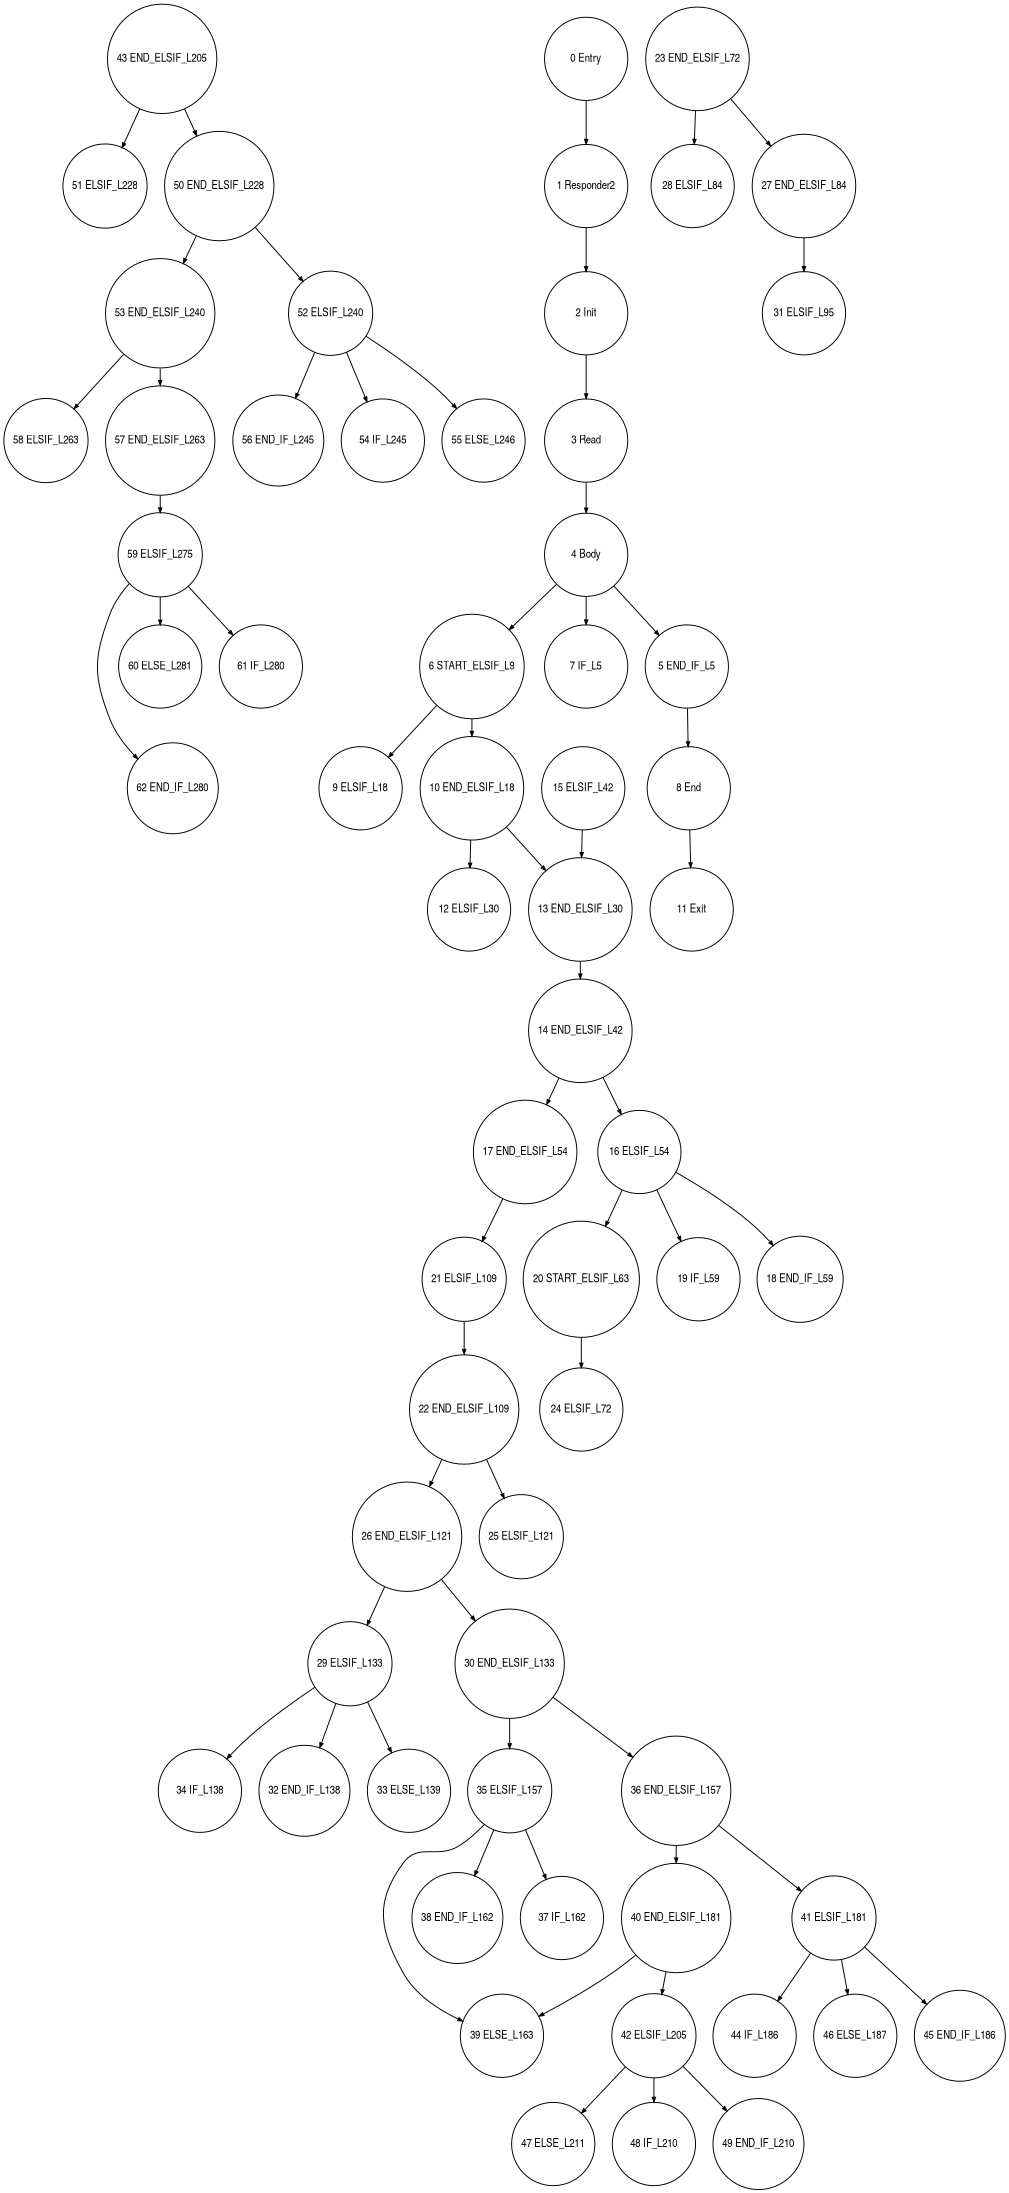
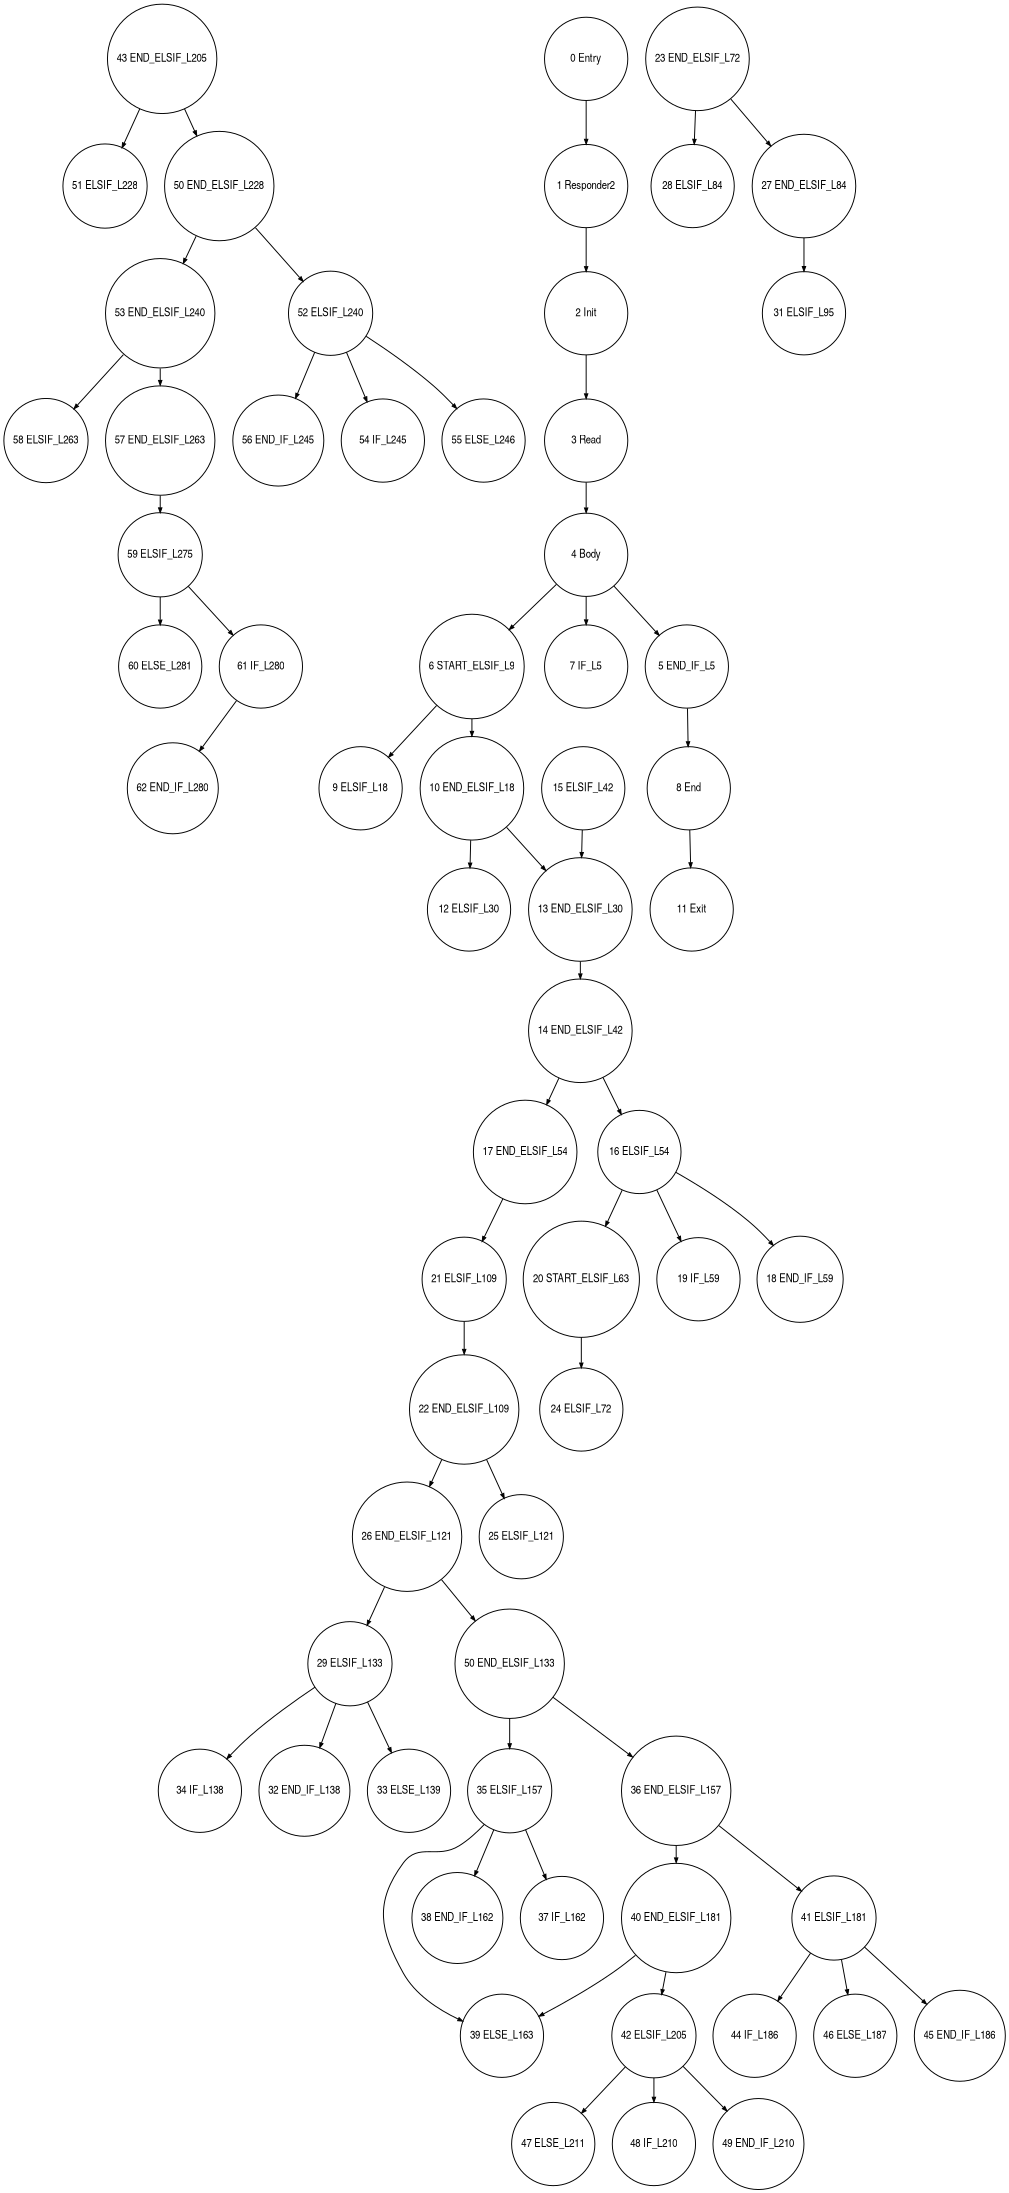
(98, 670) -> (220, 724)
(510, 1664) -> (510, 1664)
